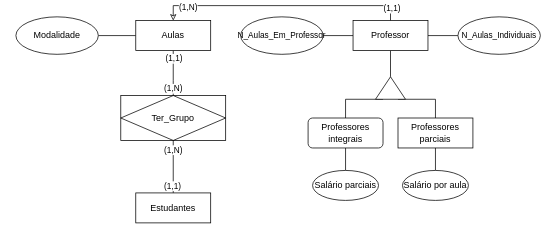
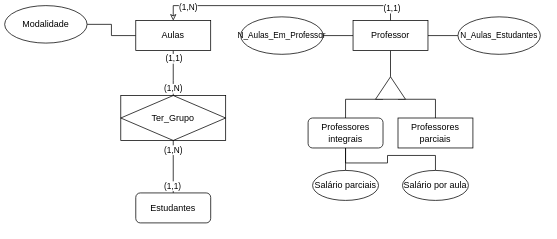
(57, 36) -> (45, 24)
(499, 36) -> (499, 36)
(435, 153) -> (388, 156)
(173, 208) -> (173, 208)
